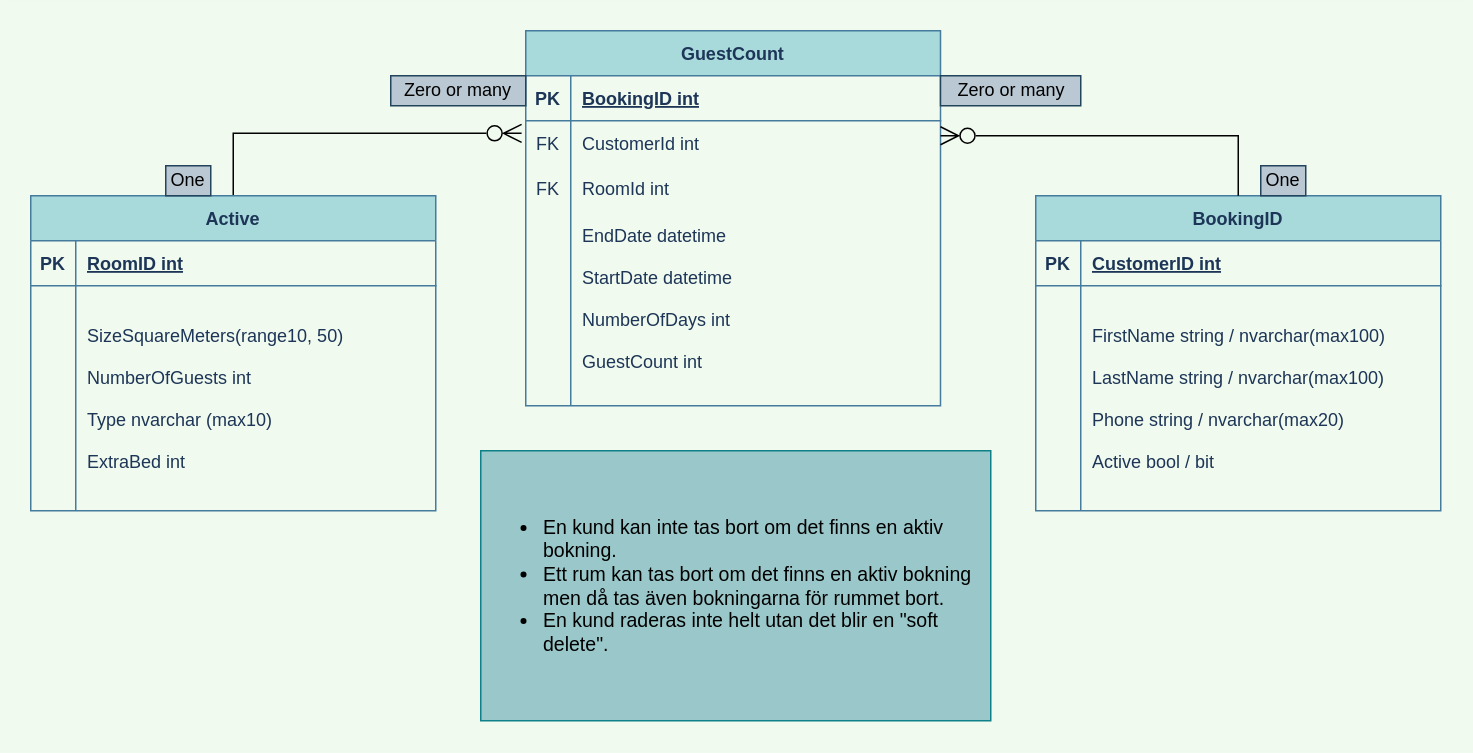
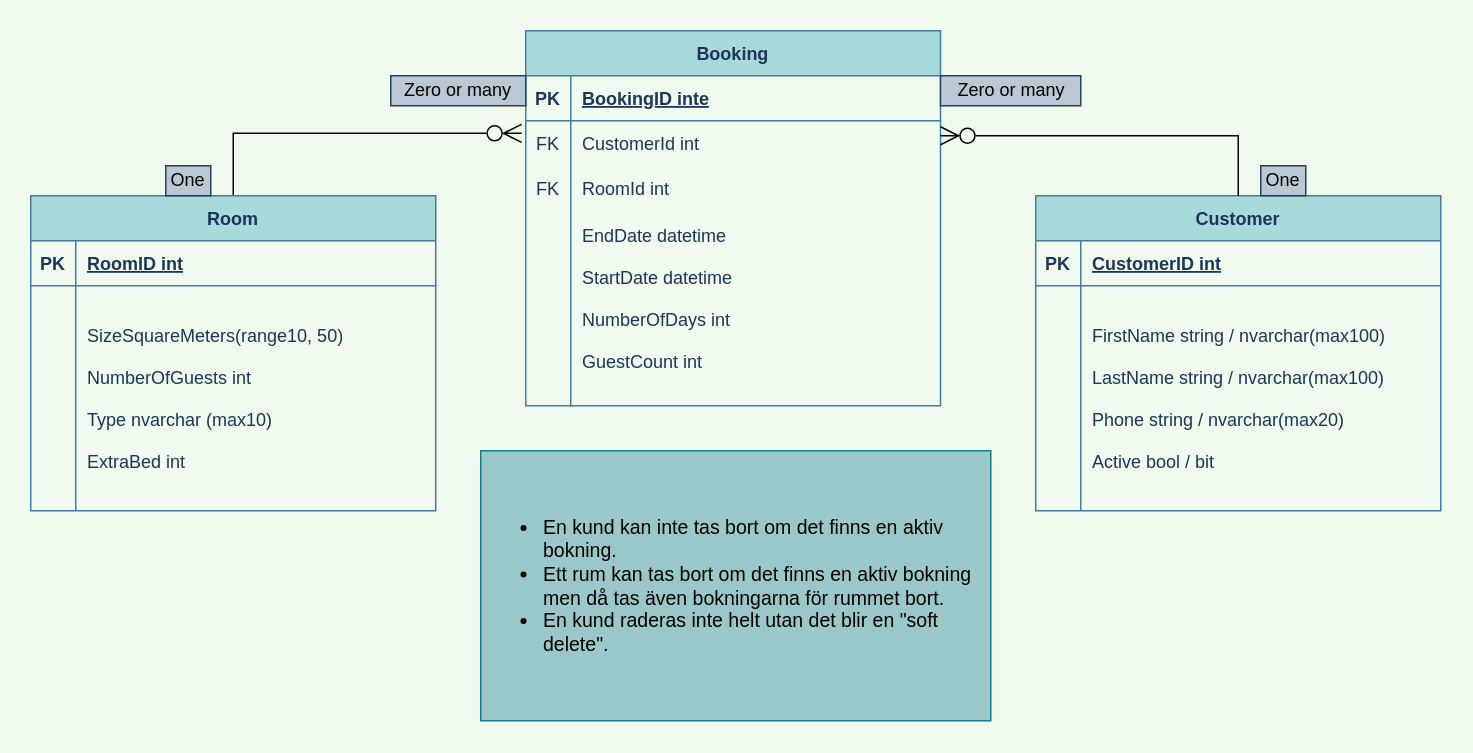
(732, 54) -> (732, 54)
(641, 99) -> (646, 99)
(233, 219) -> (233, 219)
(1238, 219) -> (1238, 219)
